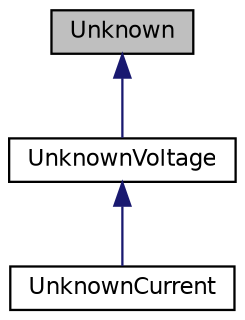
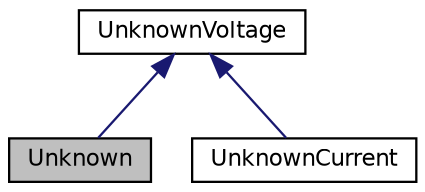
(122, 108) -> (128, 105)
